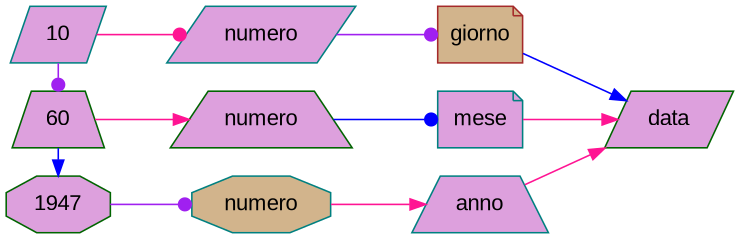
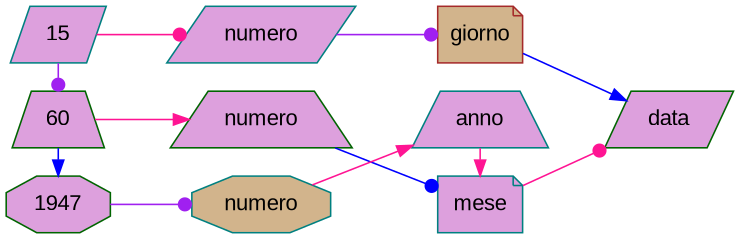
(58, 35) -> (58, 35)
(562, 119) -> (558, 169)
(558, 170) -> (480, 154)
